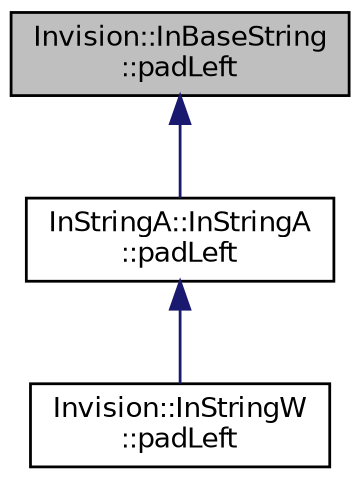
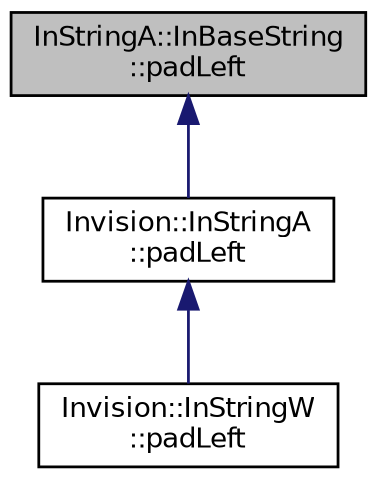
(180, 54) -> (188, 54)
(180, 240) -> (188, 240)
